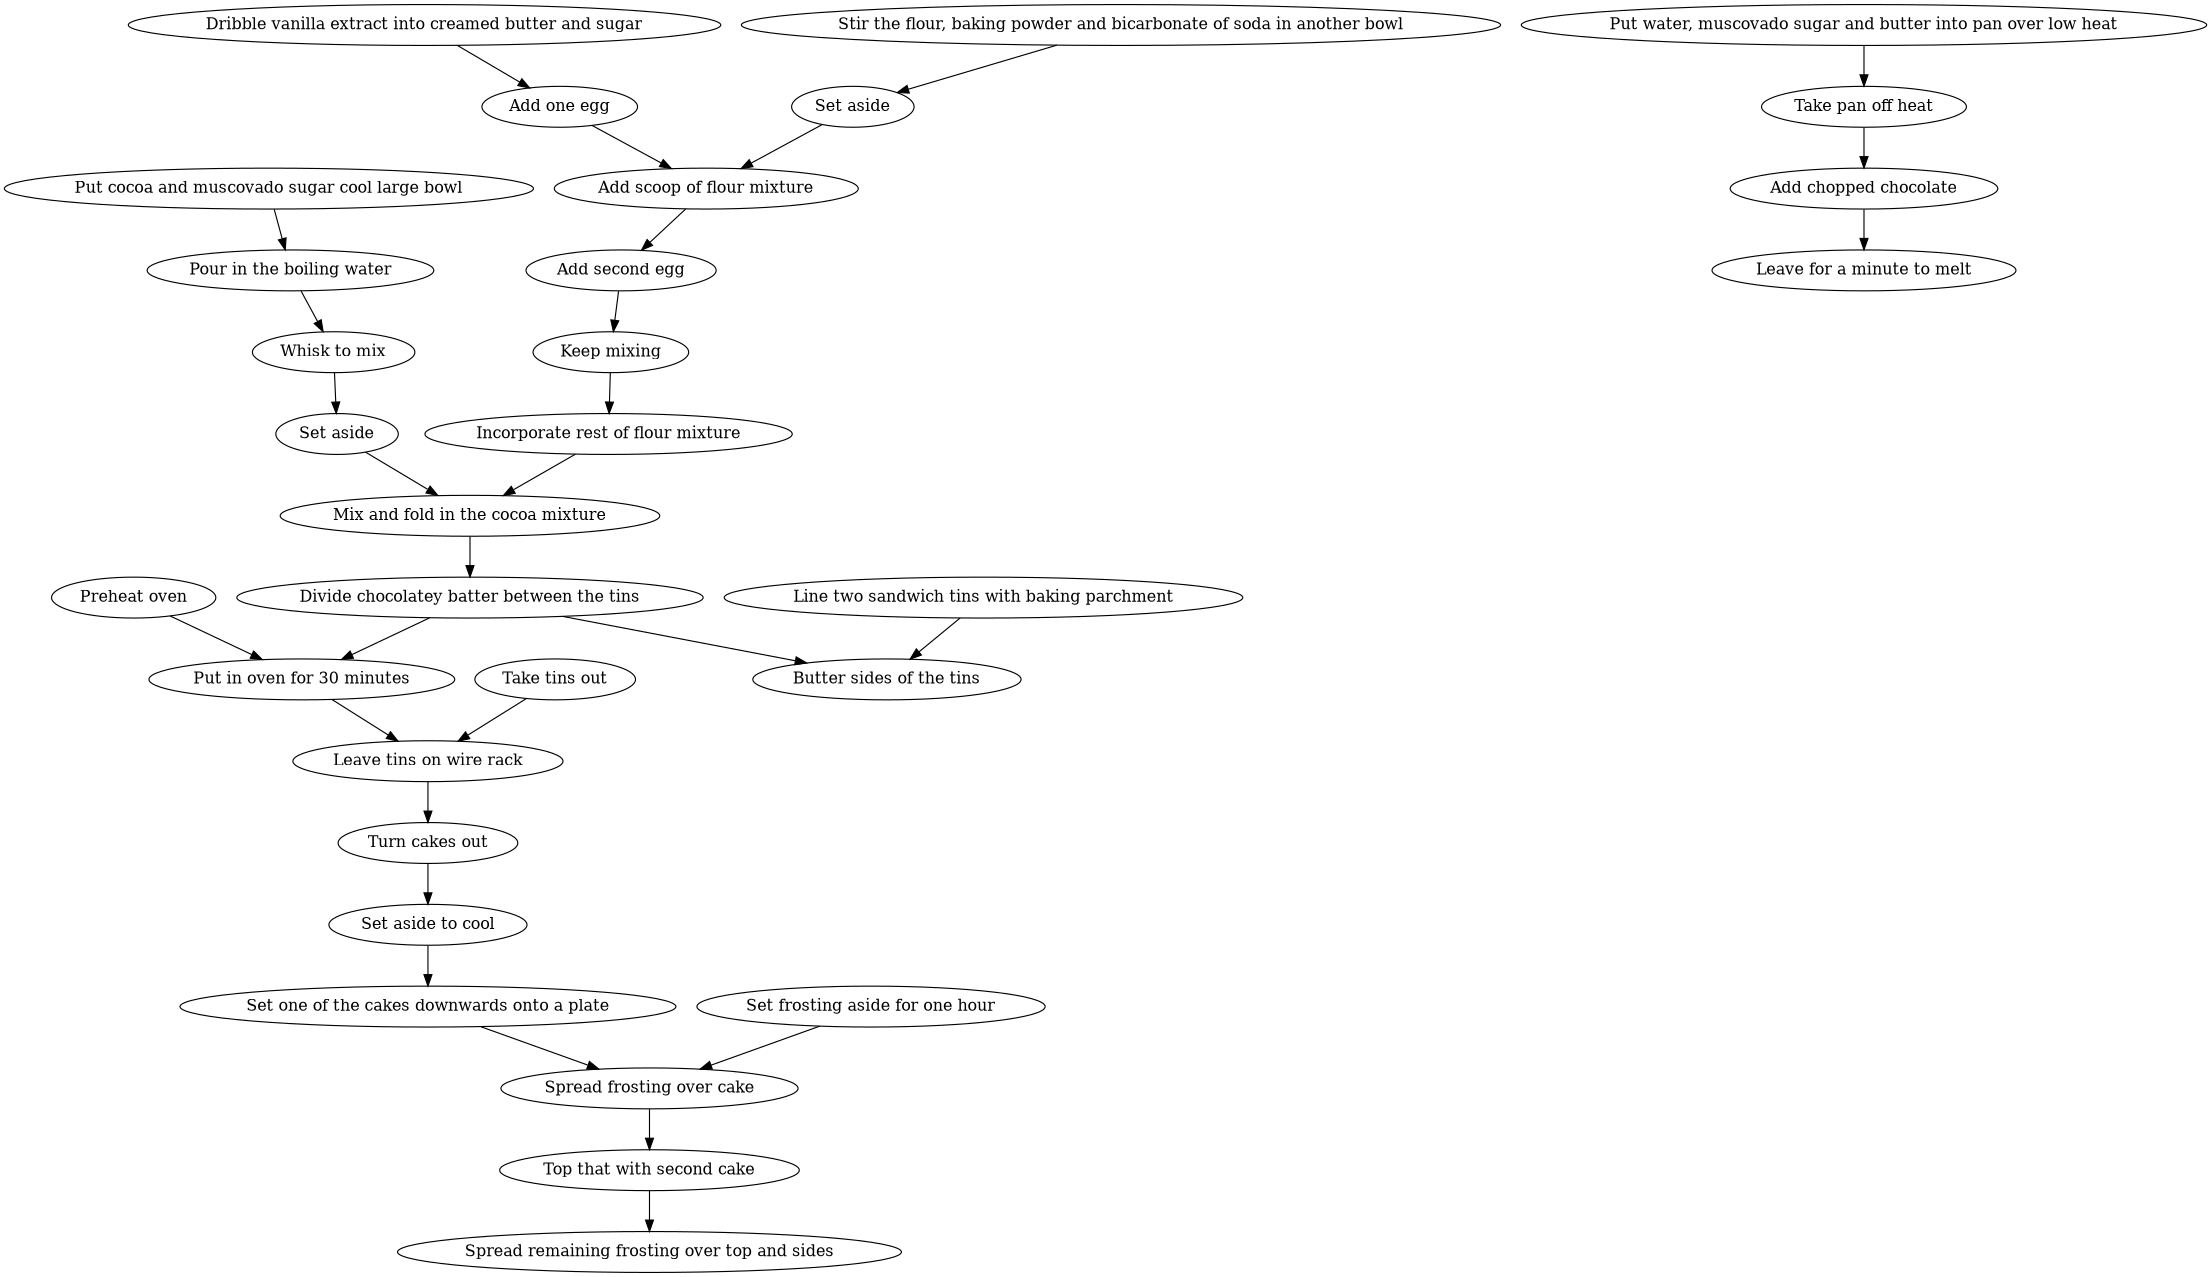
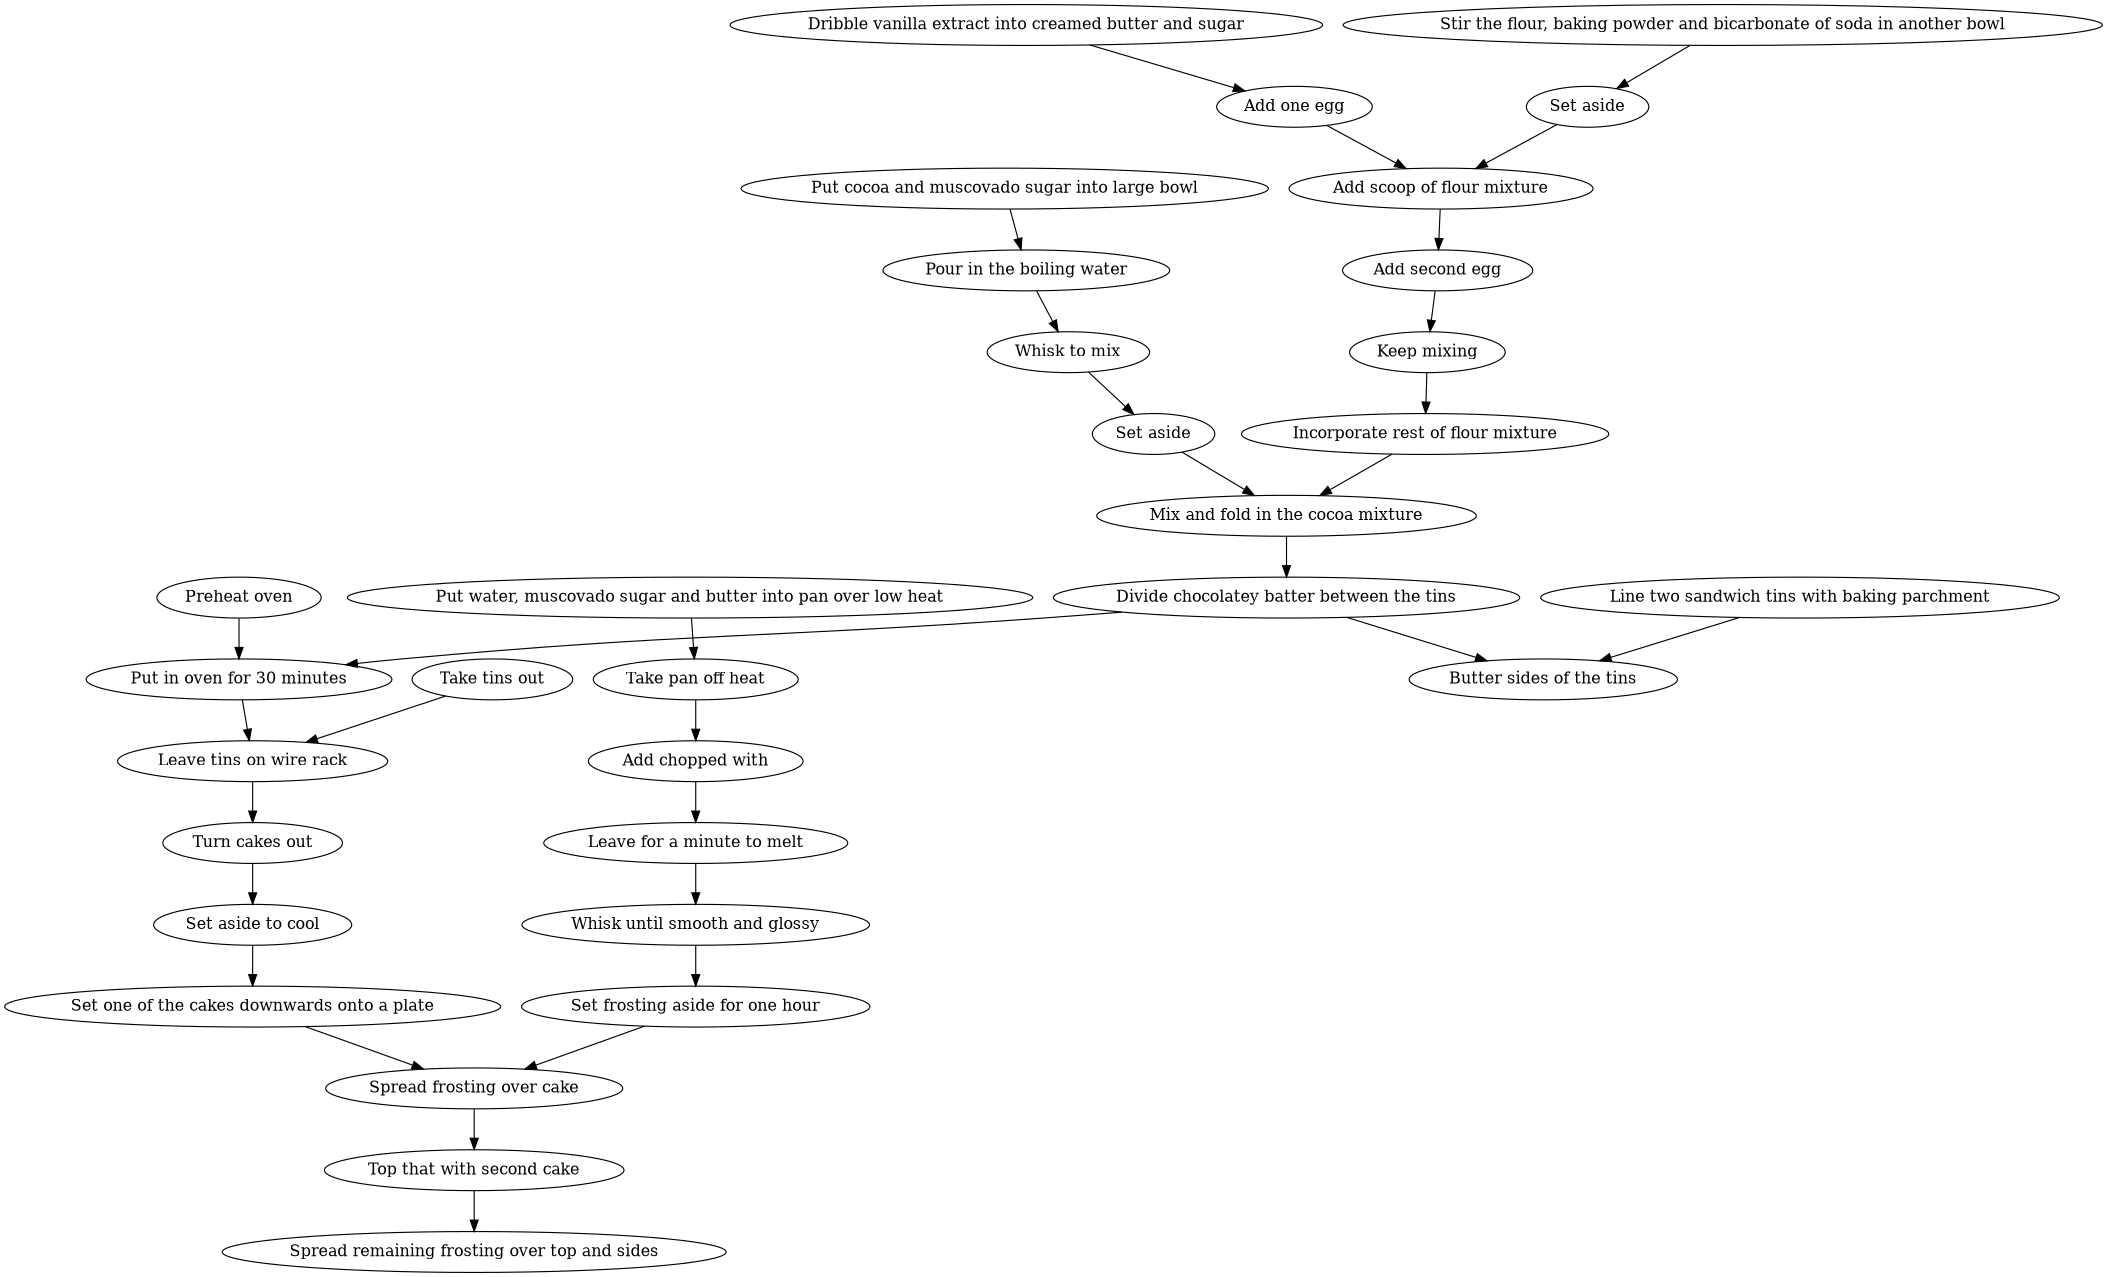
(269, 189) -> (1005, 189)
(1864, 189) -> (696, 761)
none -> (696, 925)
